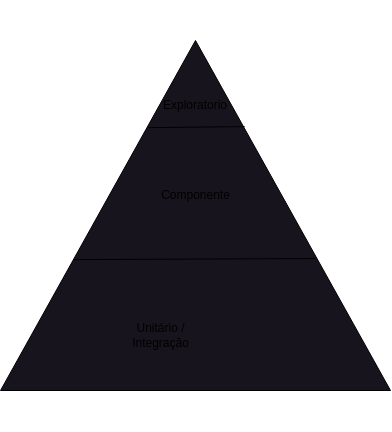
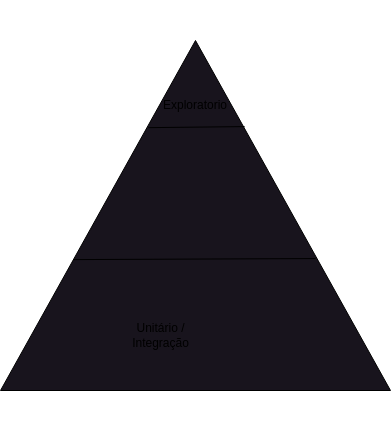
(196, 196) -> none
